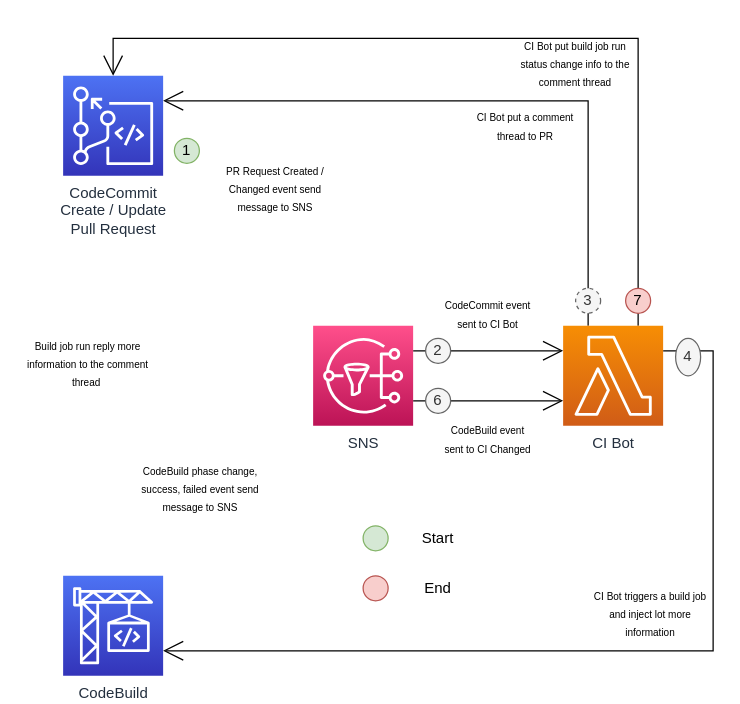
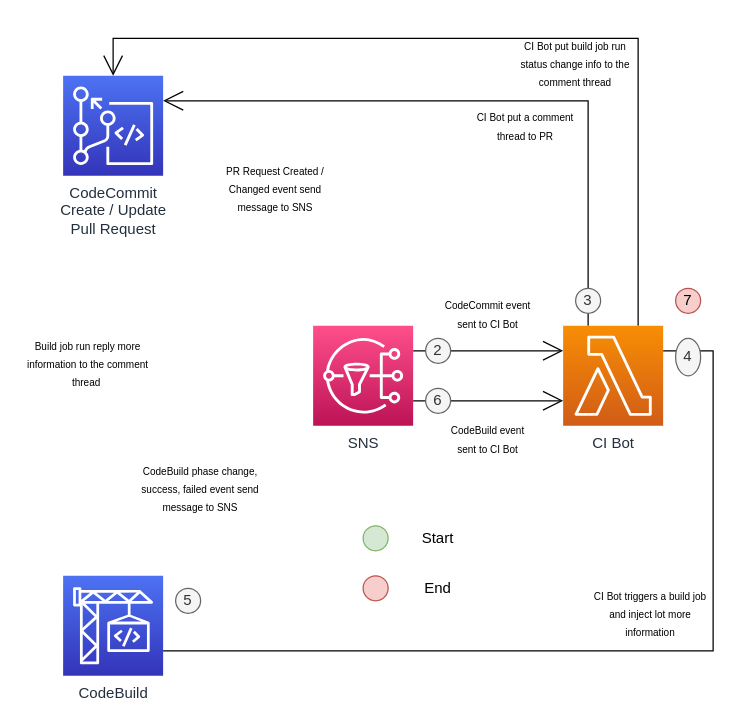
(187, 151) -> none
(588, 301) -> (588, 301)
(638, 301) -> (688, 301)
(488, 438) -> (488, 438)
none -> (188, 601)
(169, 651) -> (168, 651)
